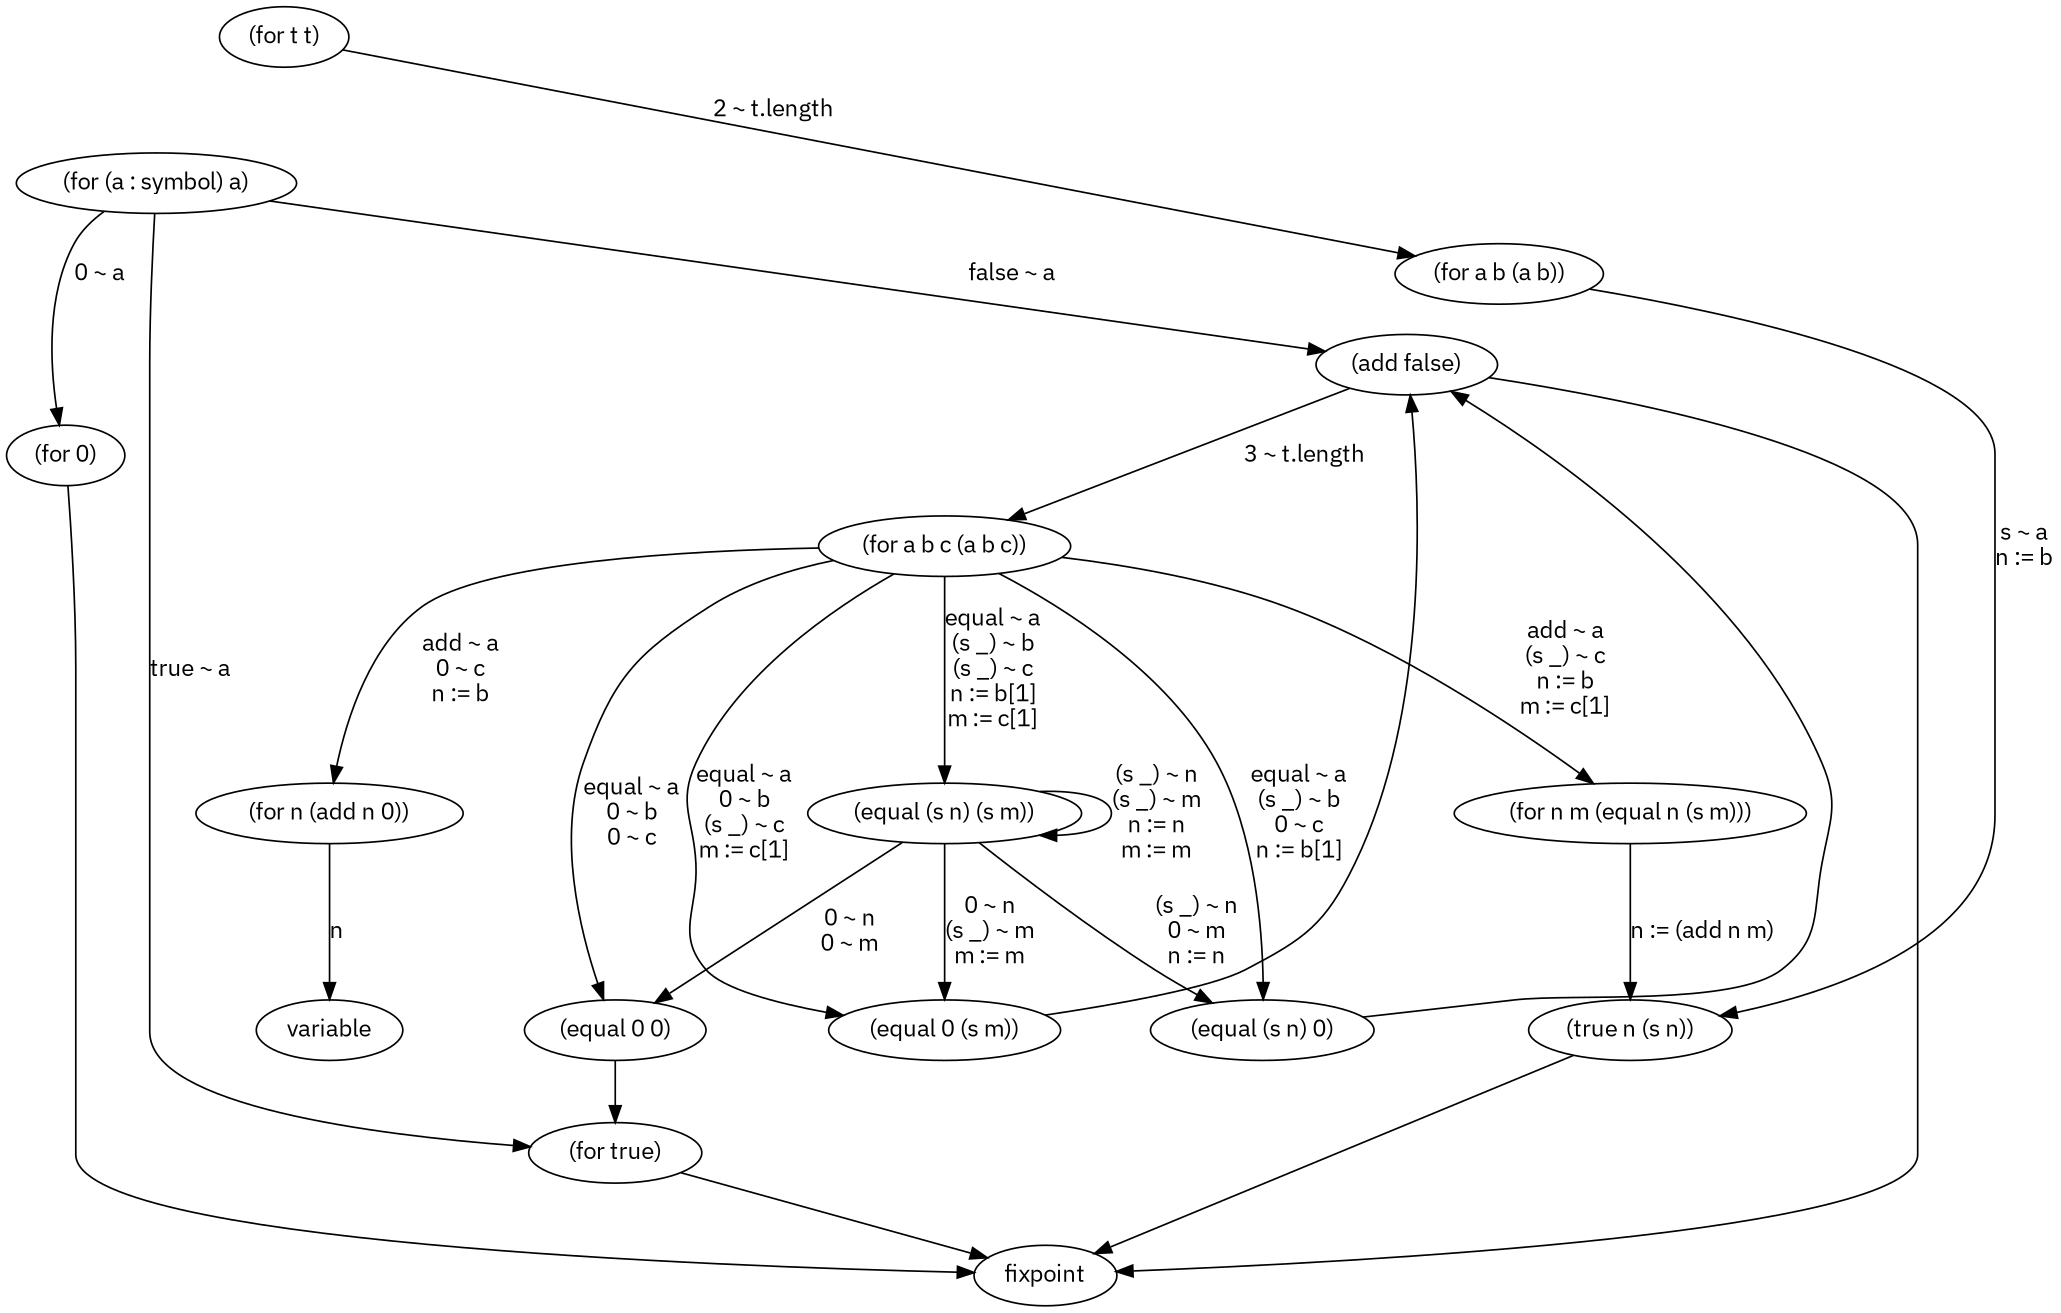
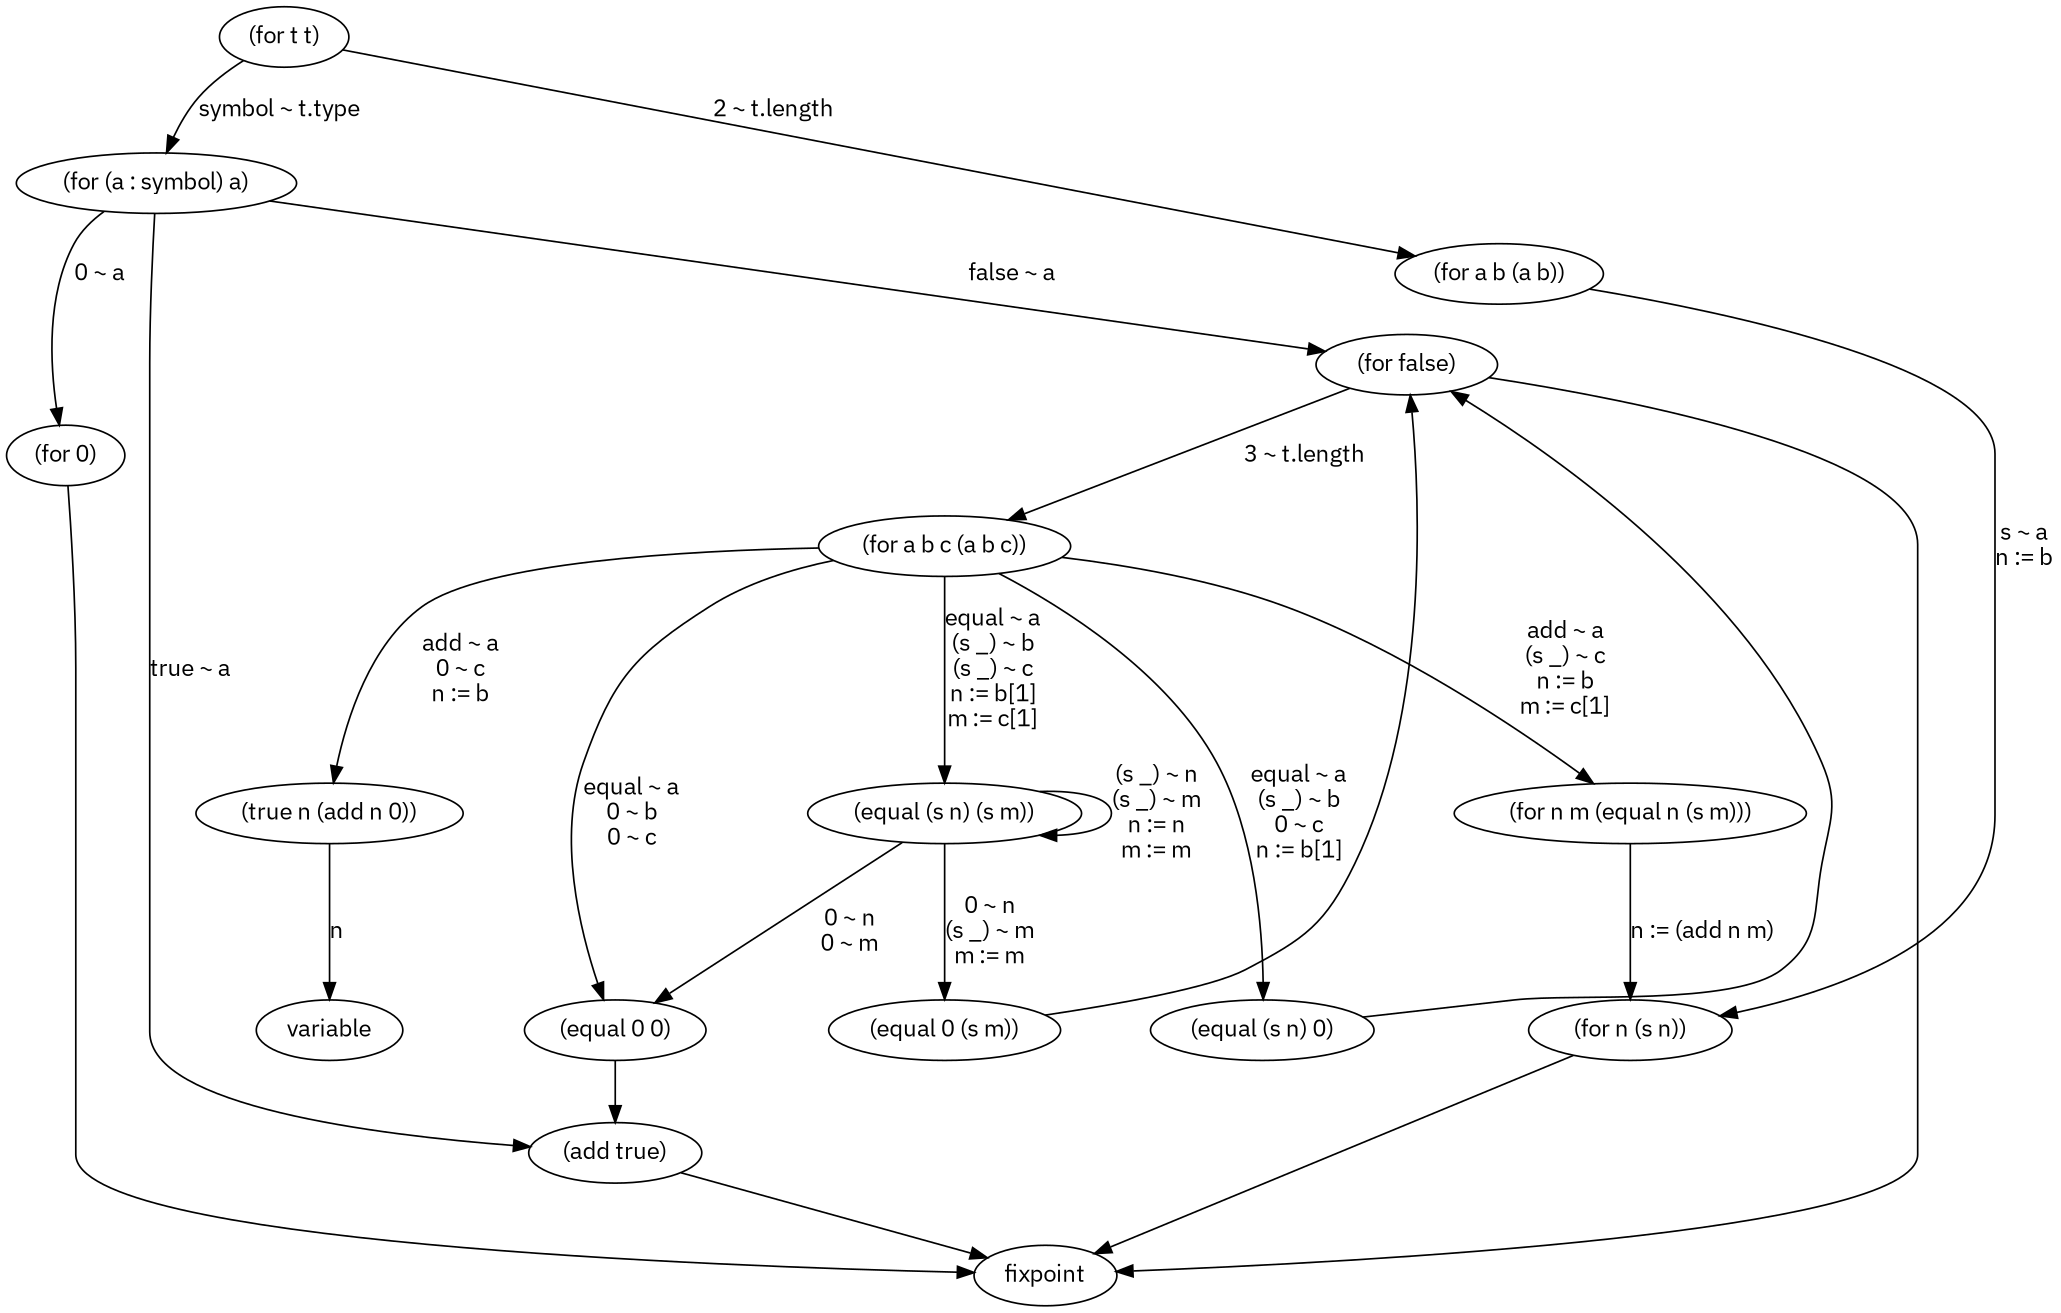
none -> (202, 93)
(1407, 365) -> (1407, 365)
(688, 794) -> none
(330, 813) -> (330, 813)
(1086, 923) -> none
(1630, 1030) -> (1630, 1030)
(615, 1153) -> (615, 1153)
